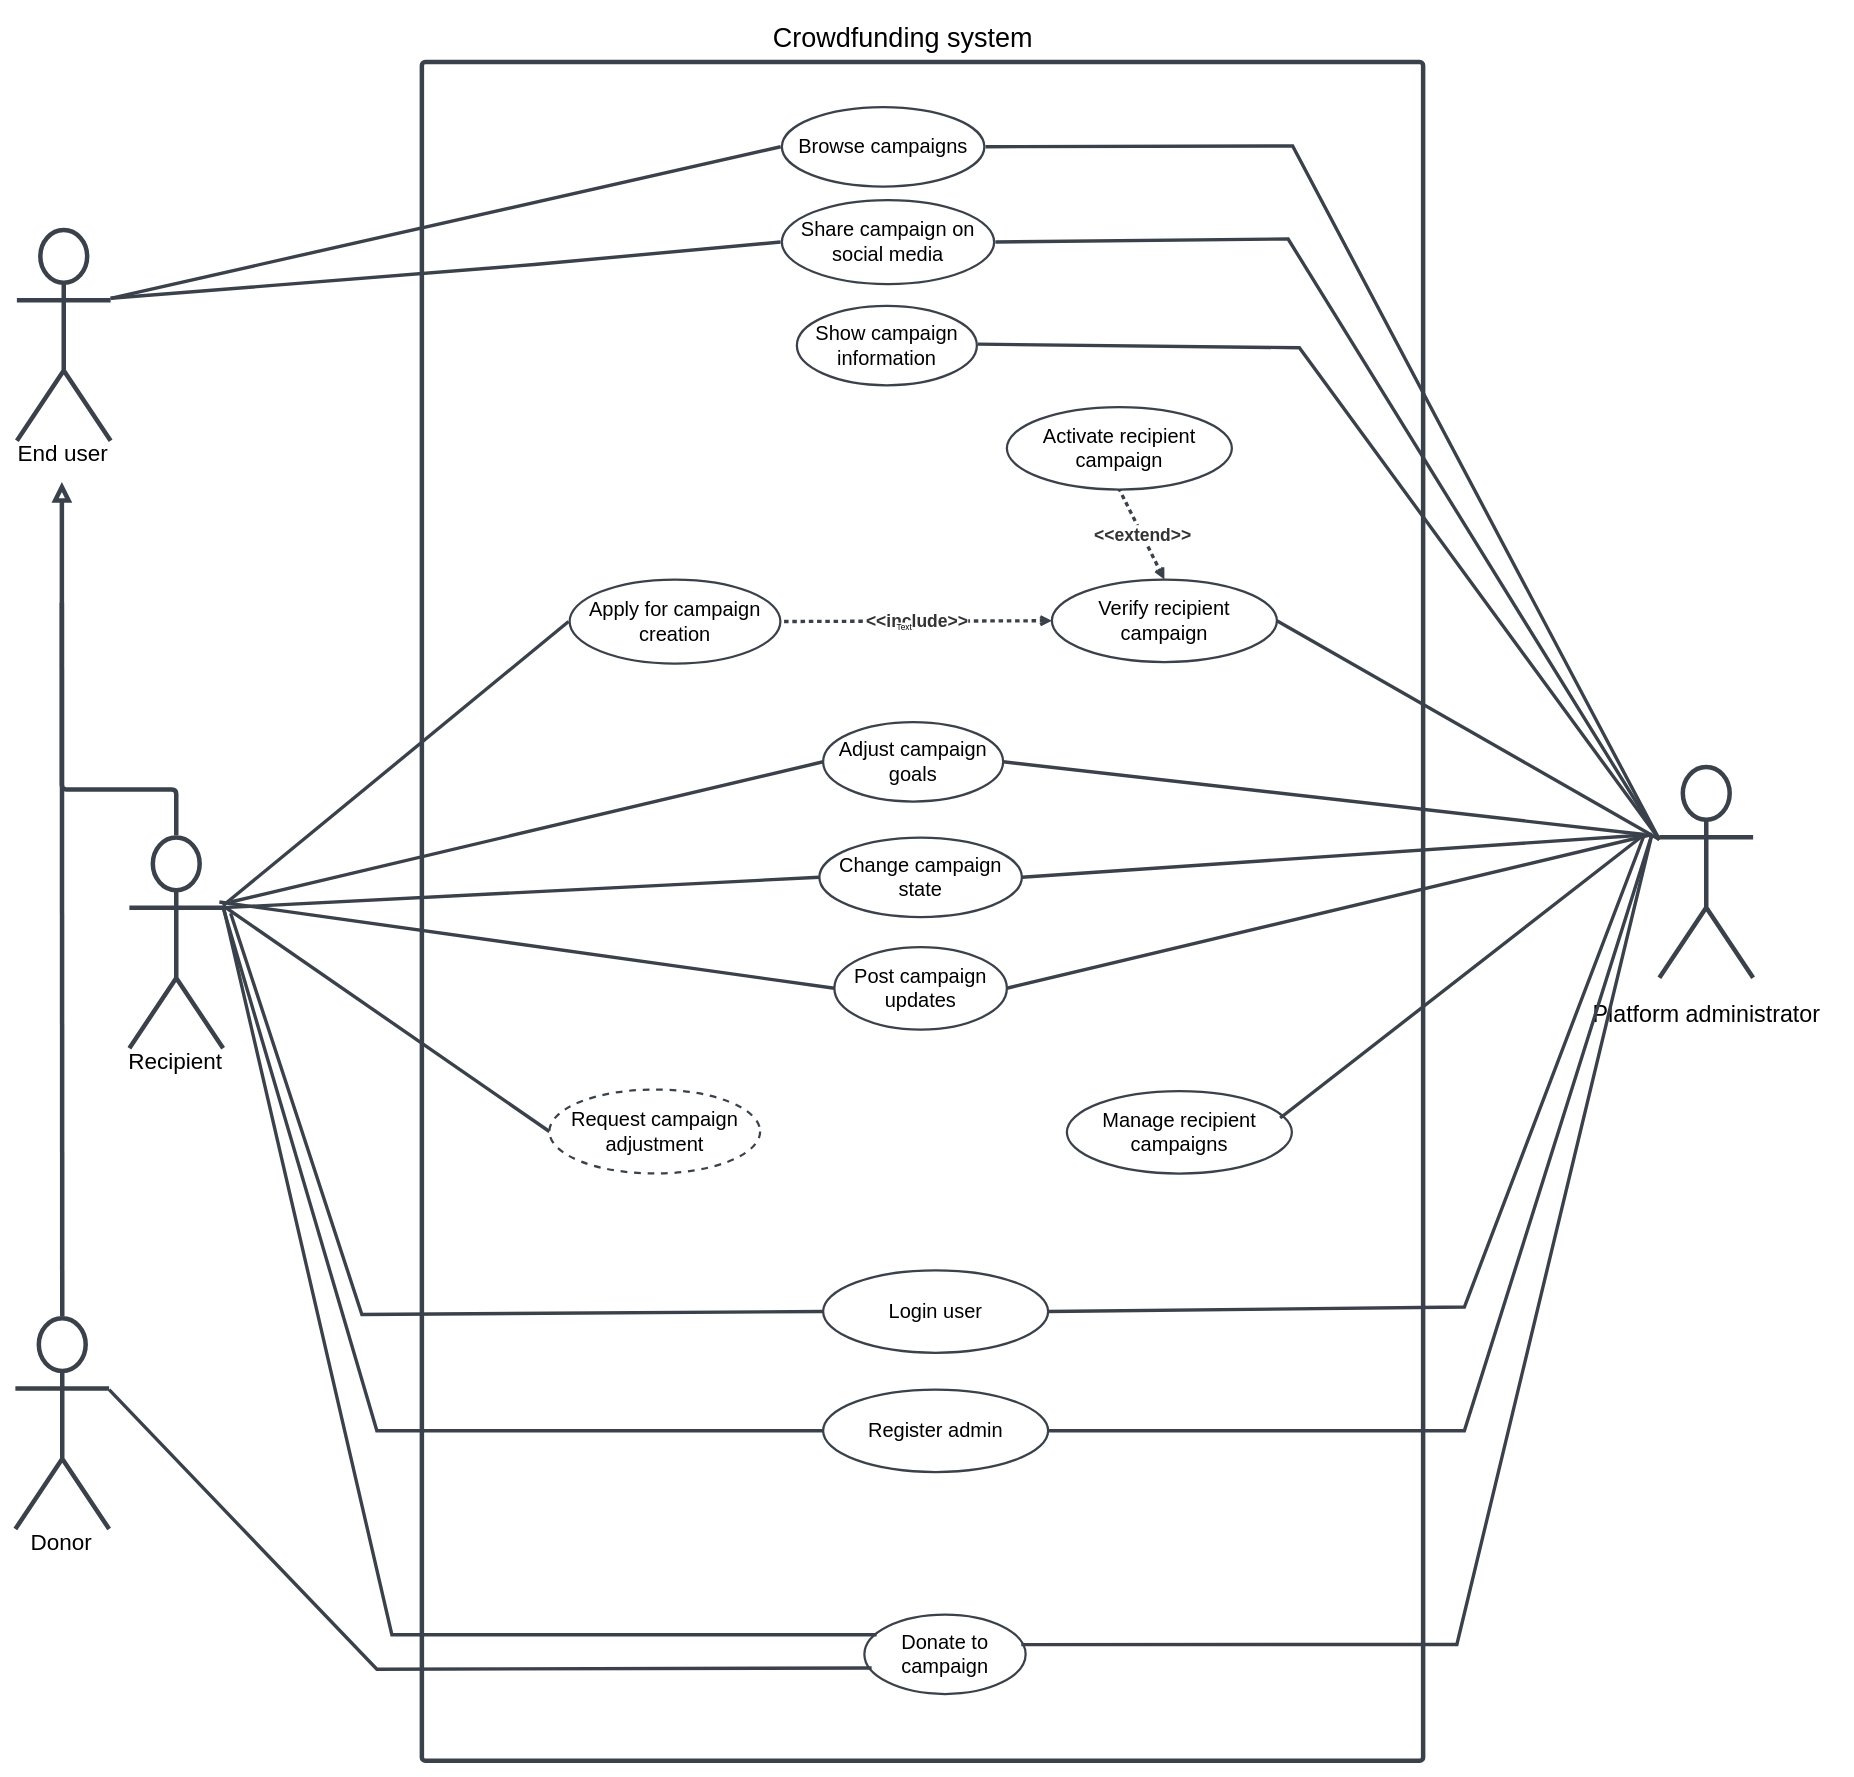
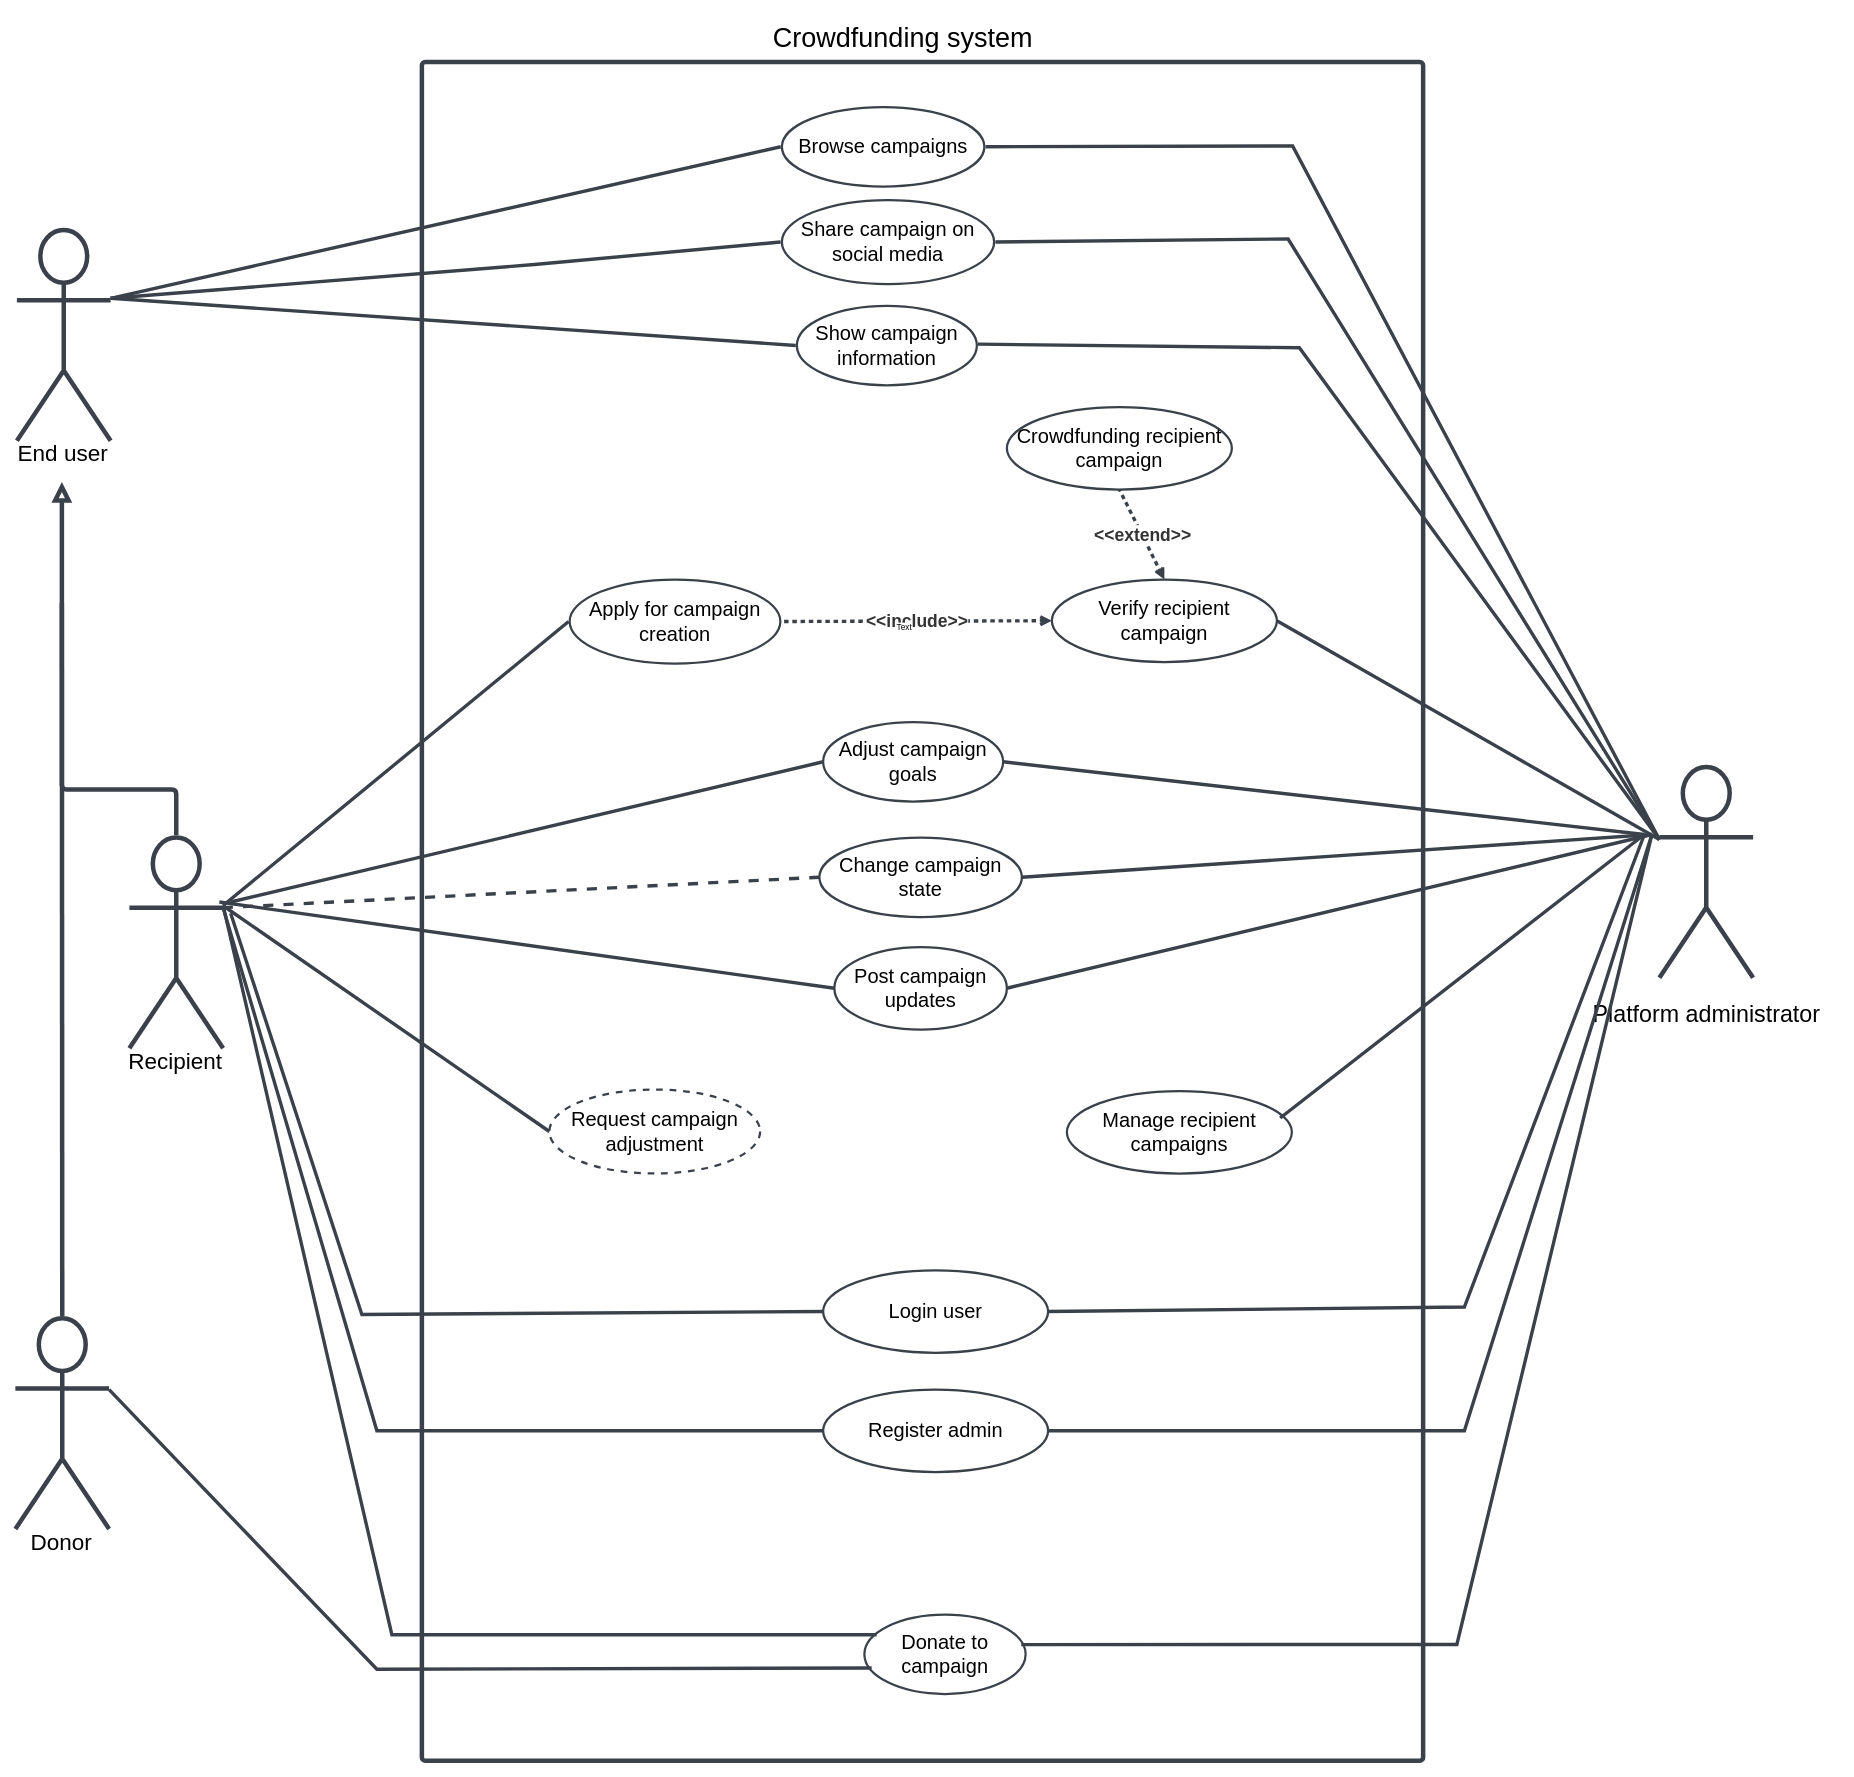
none -> (456, 322)
(1119, 448) -> (1119, 448)
(554, 891) -> (554, 891)
